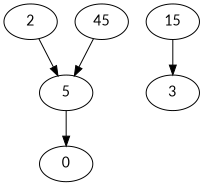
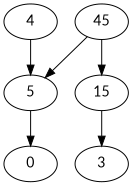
(31, 22) -> (31, 22)
none -> (102, 52)
